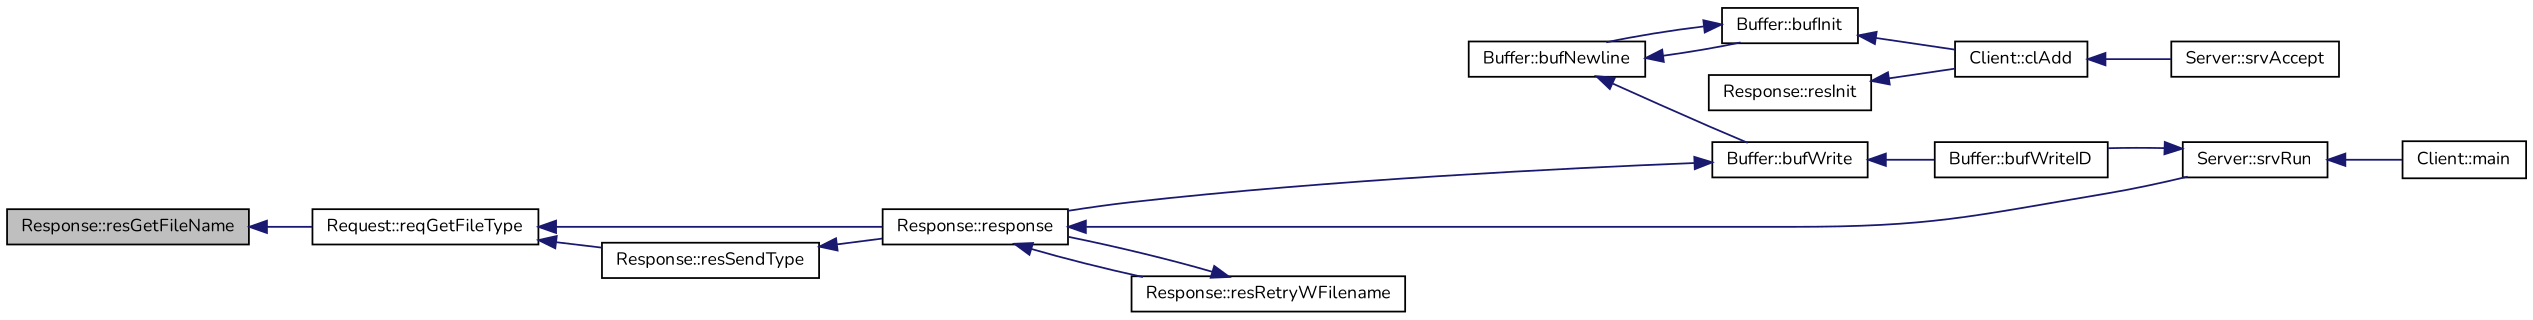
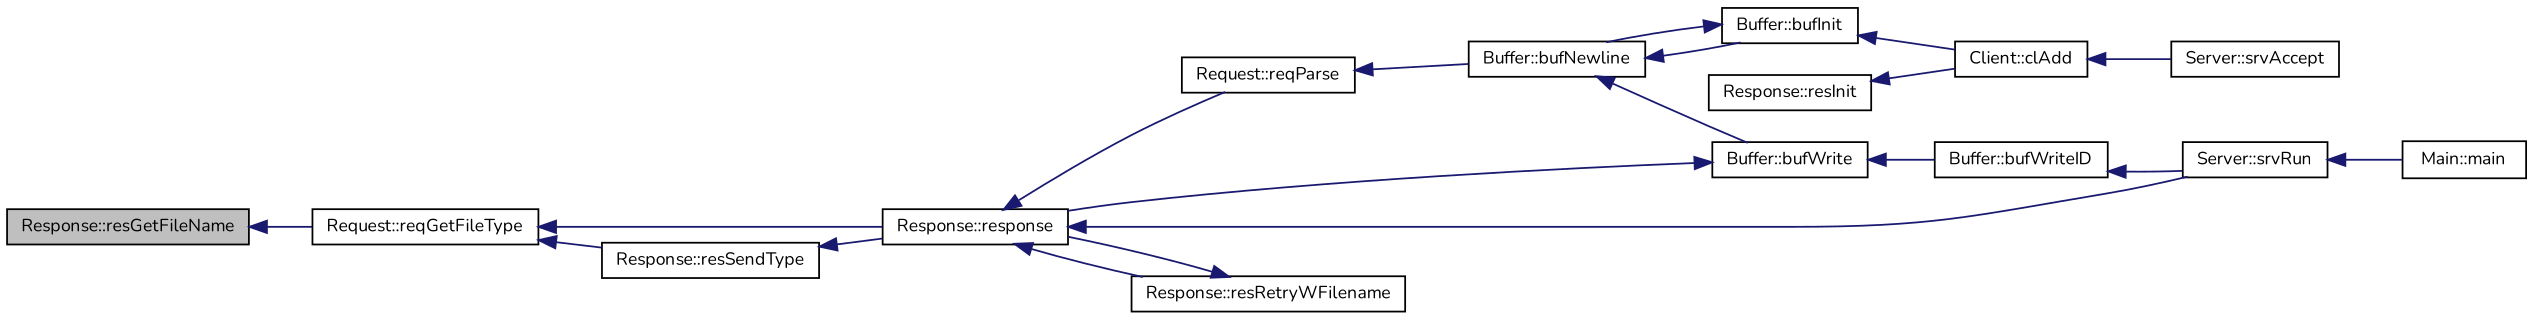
none -> (1268, 75)
(2136, 148) -> (2154, 172)
(2464, 160) -> (2464, 160)
